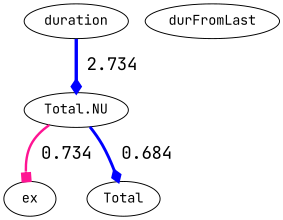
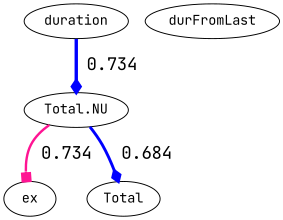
(112, 66) -> (112, 66)
